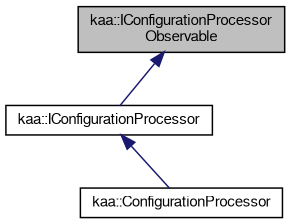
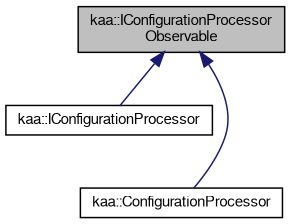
(151, 167) -> (227, 129)
